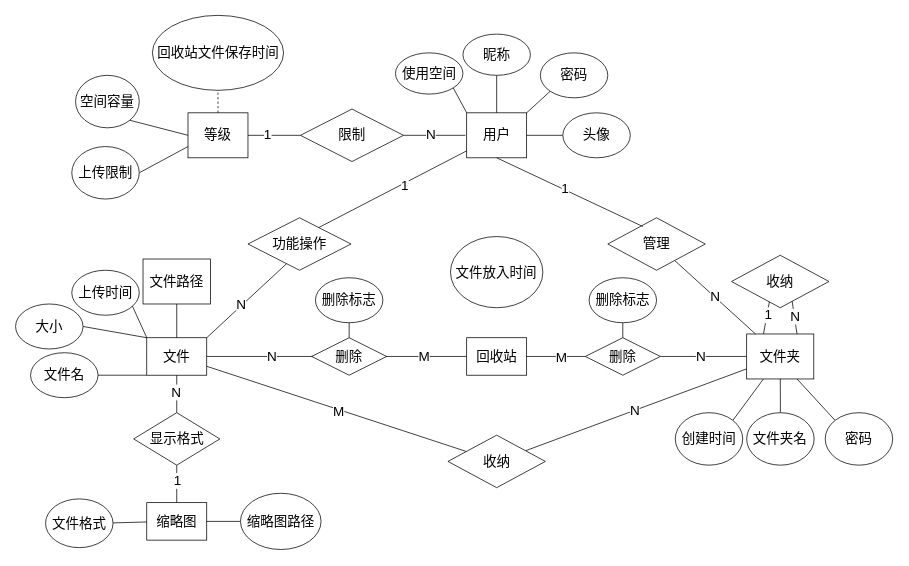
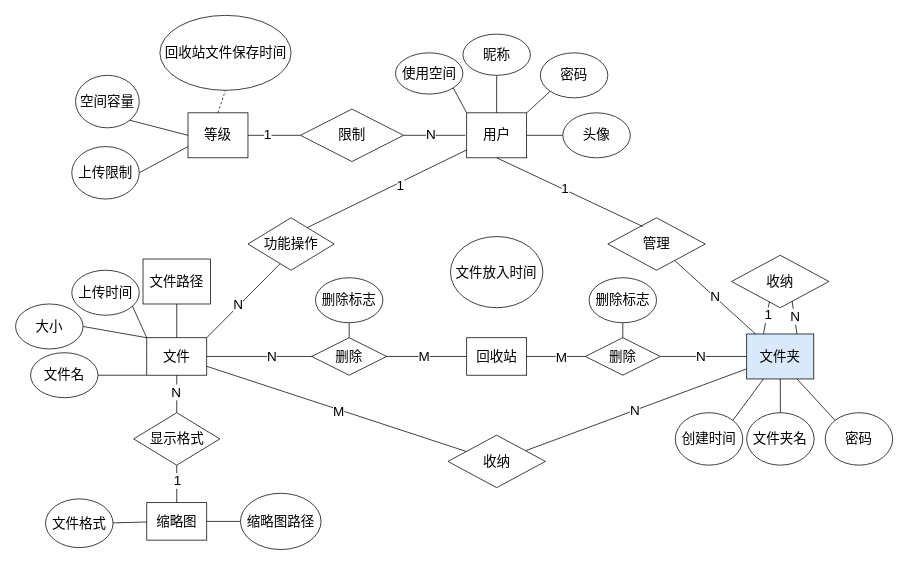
(218, 53) -> (225, 53)
(299, 244) -> (291, 244)
(780, 357) -> (780, 357)
